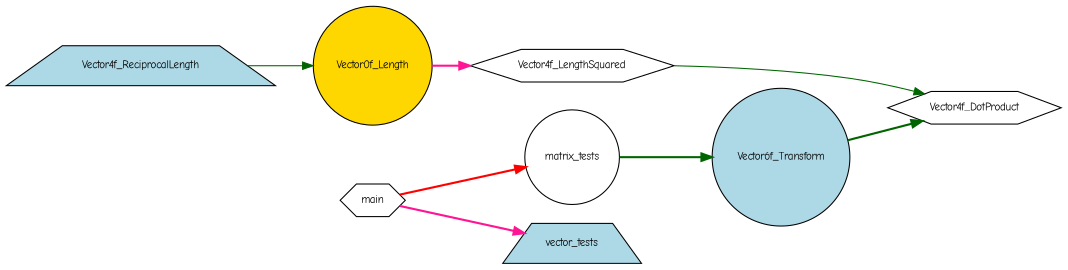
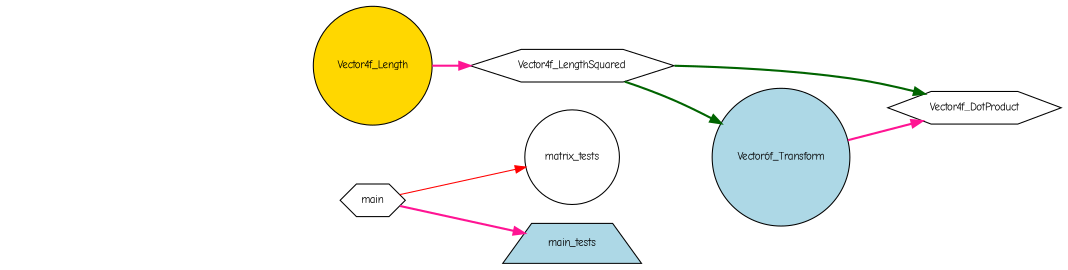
(141, 66) -> none
(373, 66) -> (373, 66)
(795, 72) -> (795, 72)
(880, 132) -> (880, 132)
(660, 157) -> (669, 98)
(458, 182) -> (458, 182)
(572, 243) -> (572, 243)
